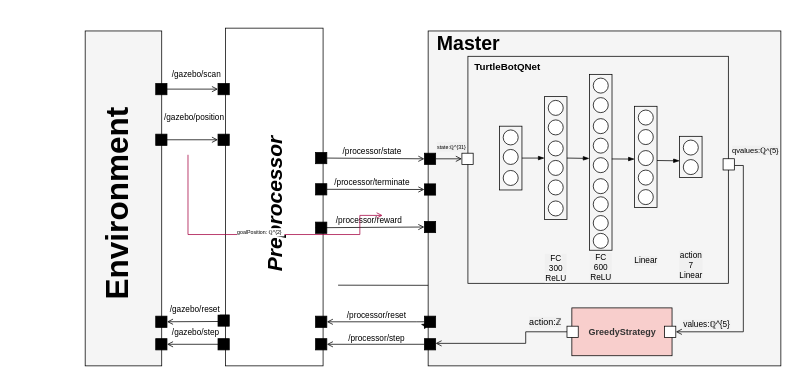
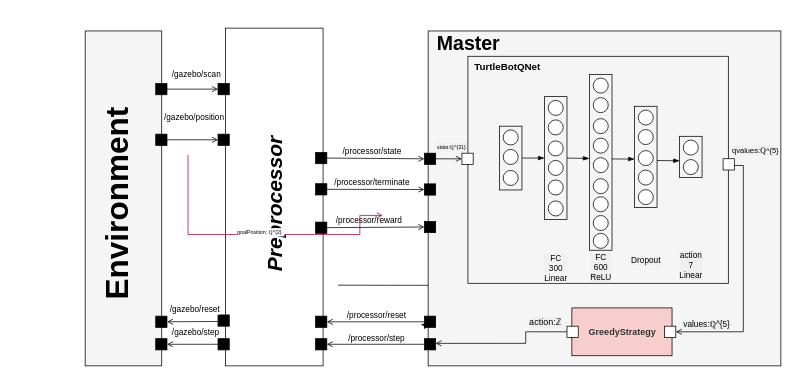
(646, 261) -> (646, 261)
(556, 268) -> (556, 268)
